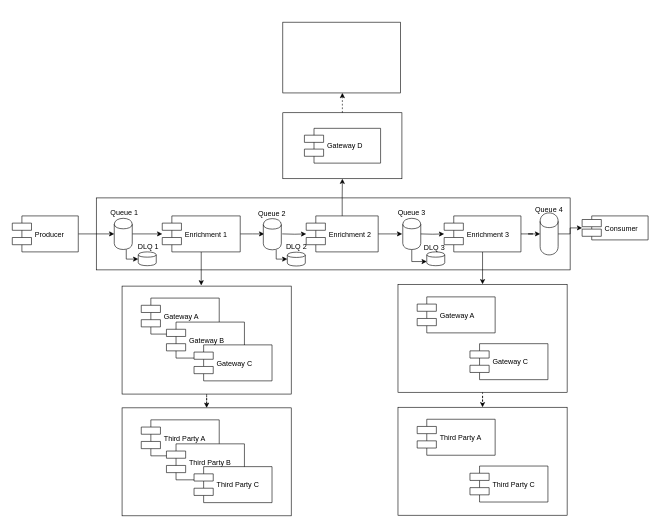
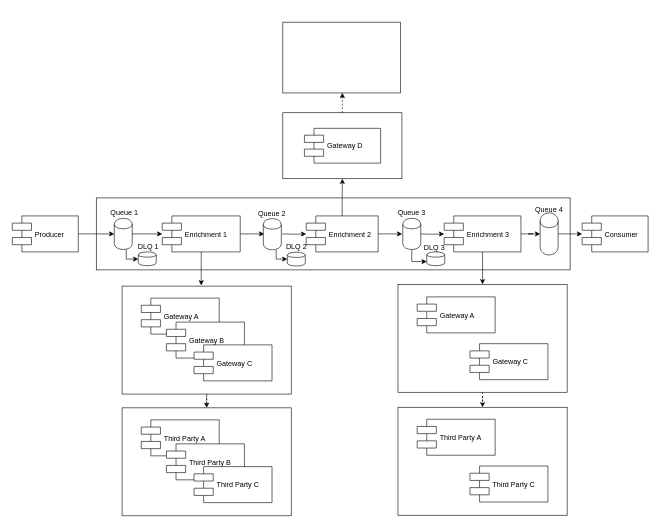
(615, 228) -> (615, 234)
